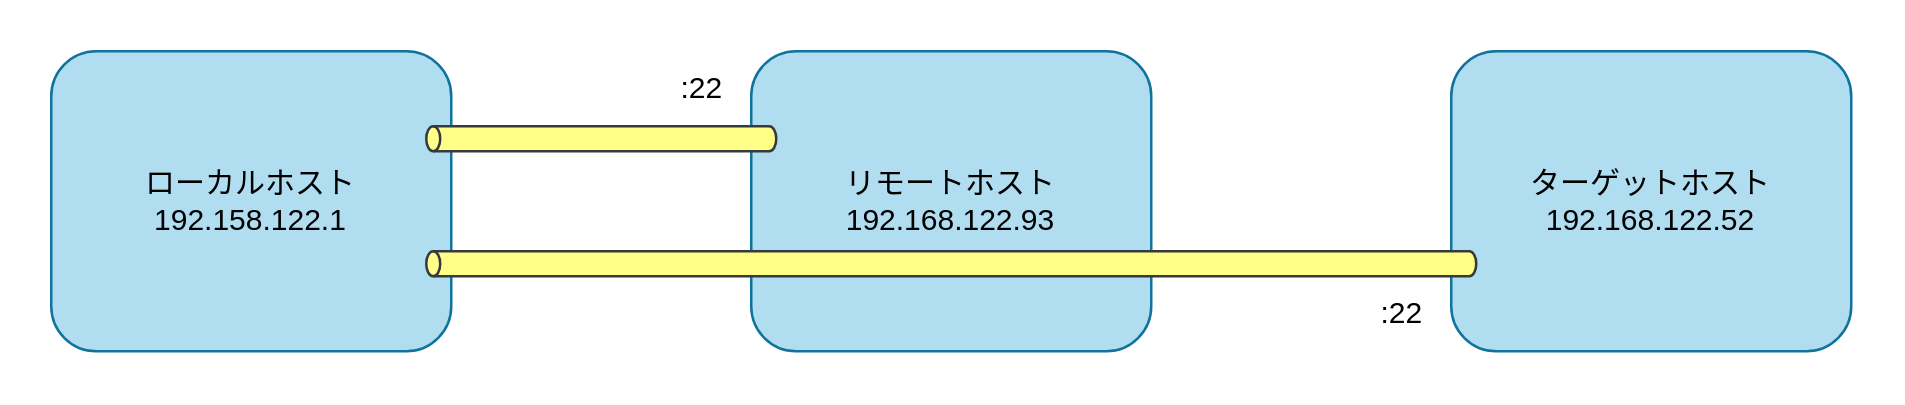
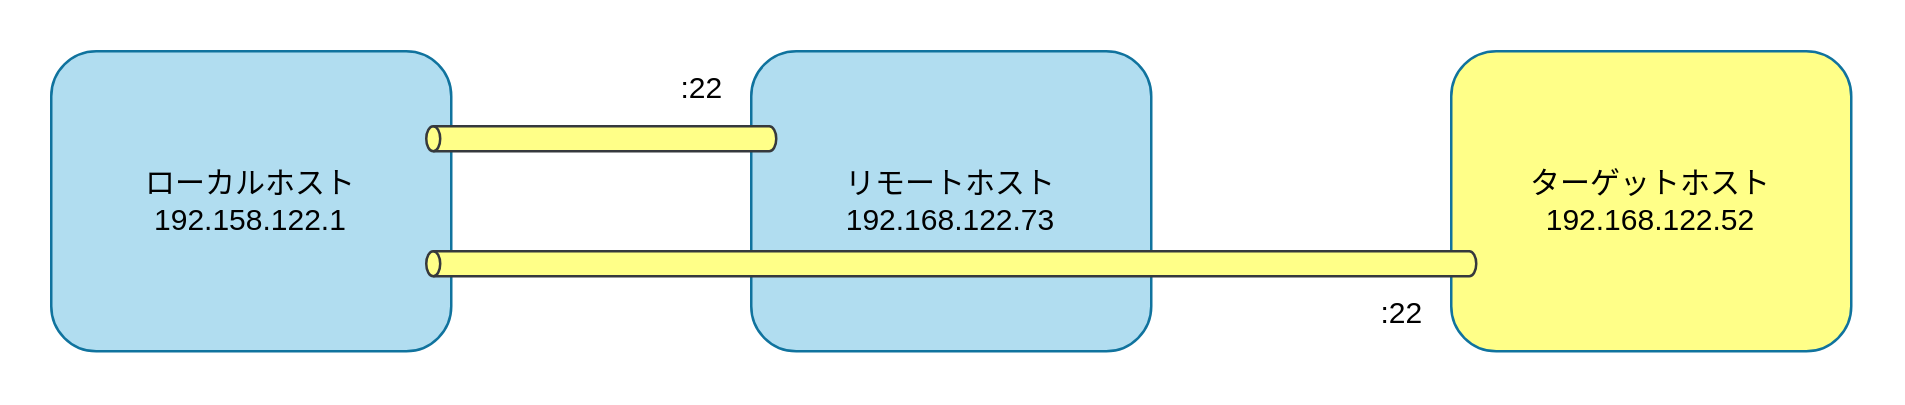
(951, 201) -> (951, 201)
(1651, 201) -> (1651, 201)
